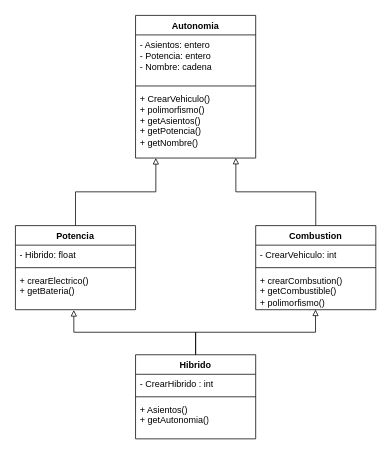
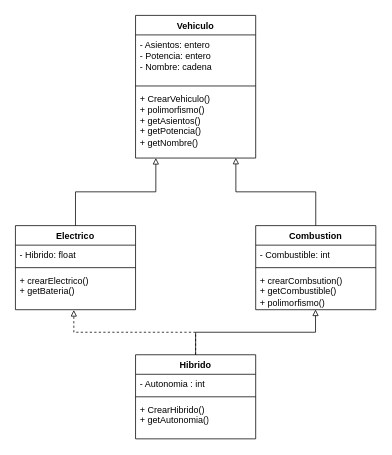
(195, 26) -> (195, 26)
(75, 236) -> (75, 236)
(303, 256) -> (298, 256)
(126, 332) -> (126, 332)
(182, 385) -> (176, 385)
(178, 415) -> (178, 415)
